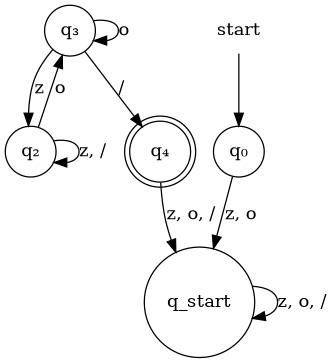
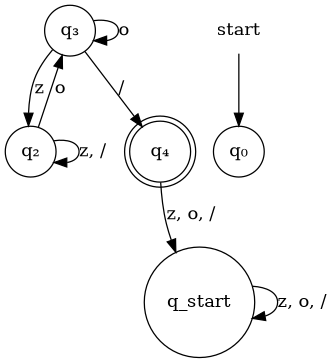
(225, 206) -> none
